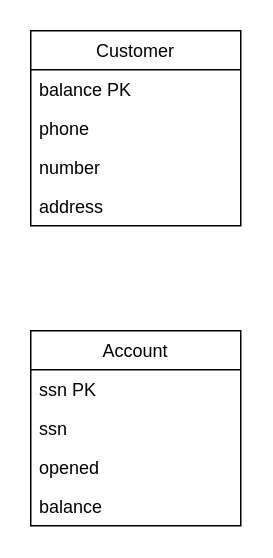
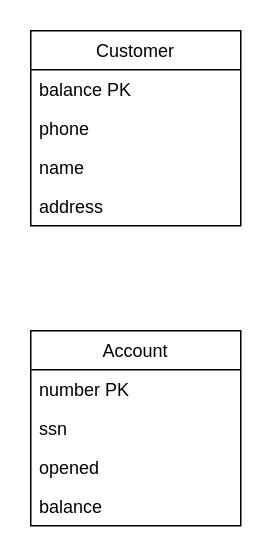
(69, 168) -> (59, 168)
(67, 390) -> (82, 390)
